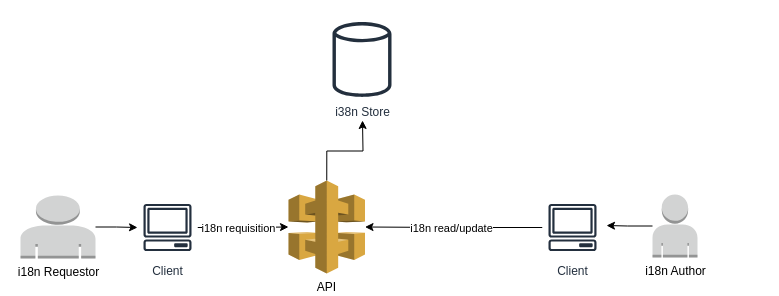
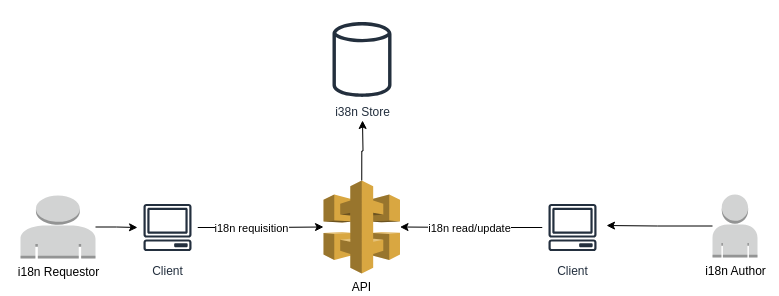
(675, 226) -> (735, 226)
(327, 227) -> (362, 227)
